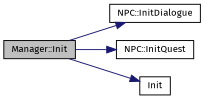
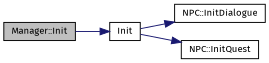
(93, 33) -> (153, 26)
(91, 50) -> (156, 37)
